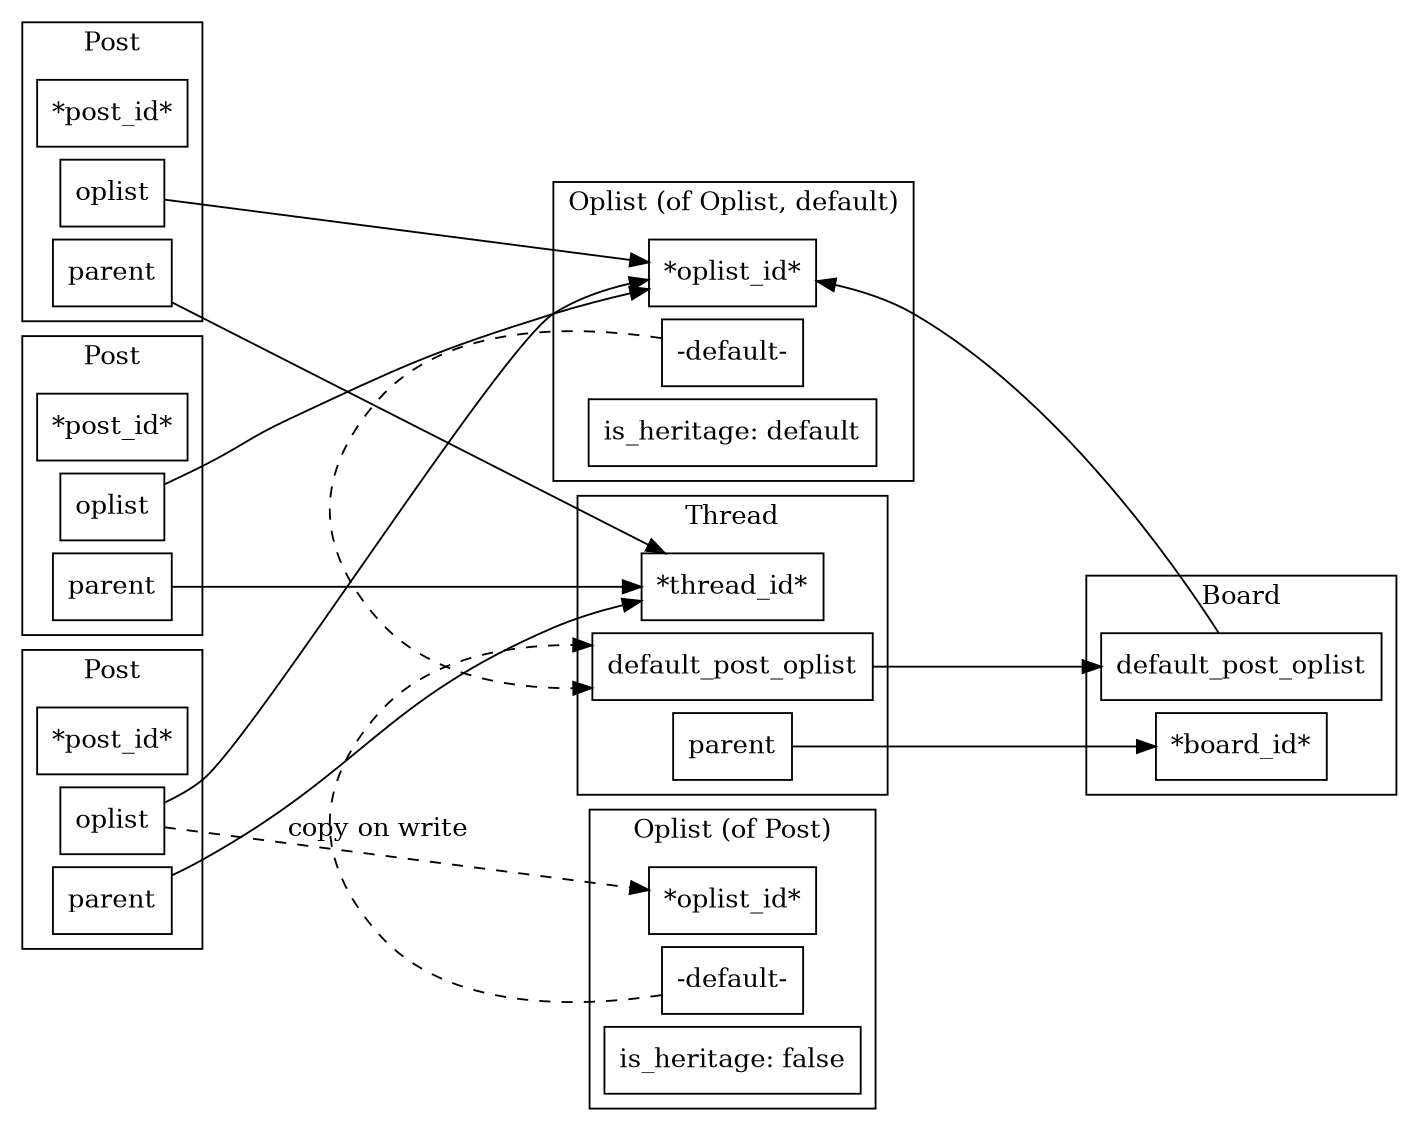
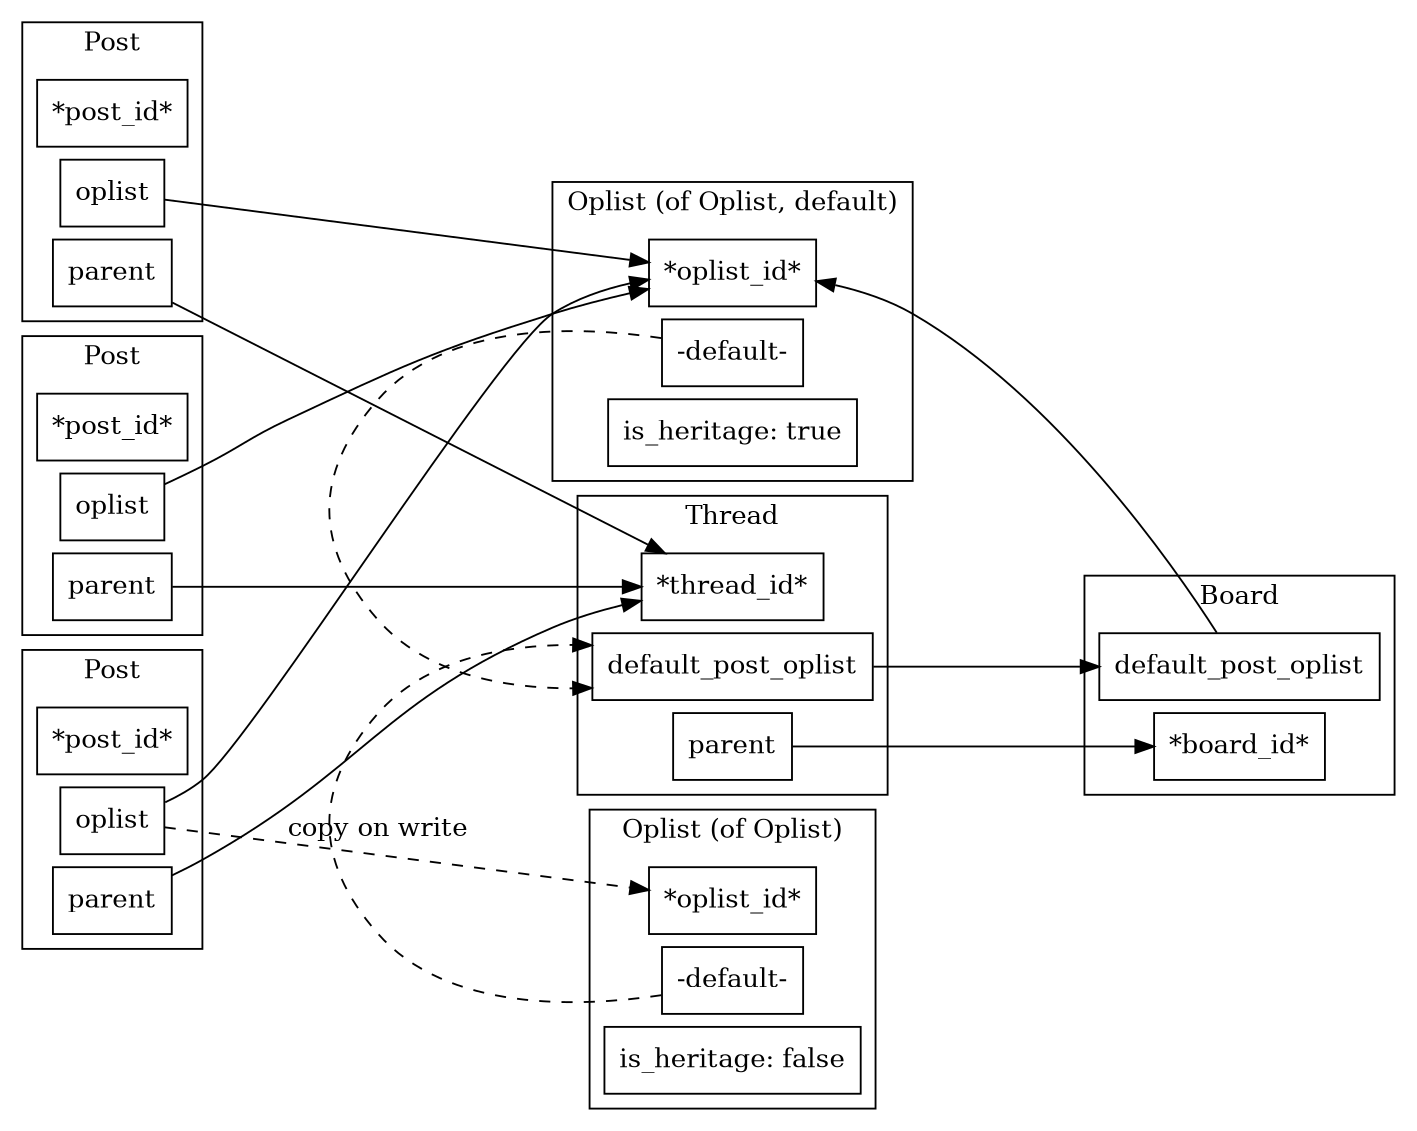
(733, 433) -> (733, 433)
(733, 831) -> (733, 831)
